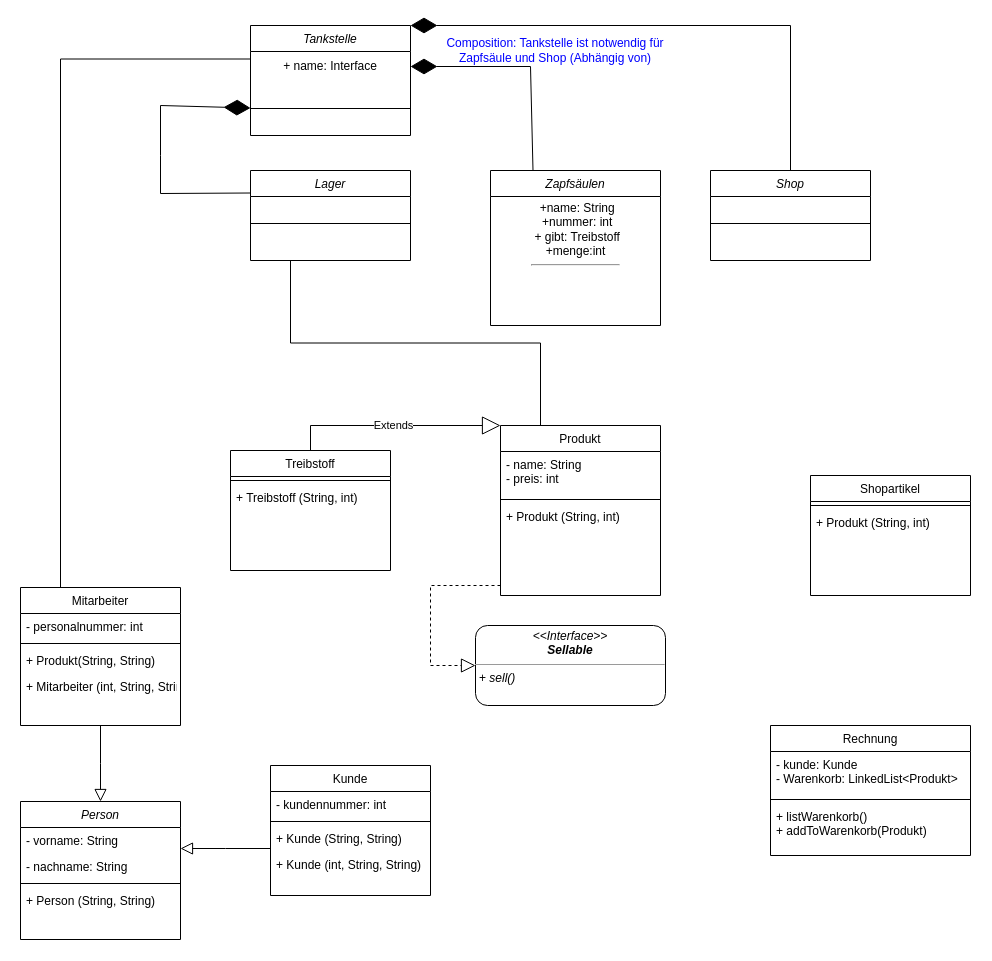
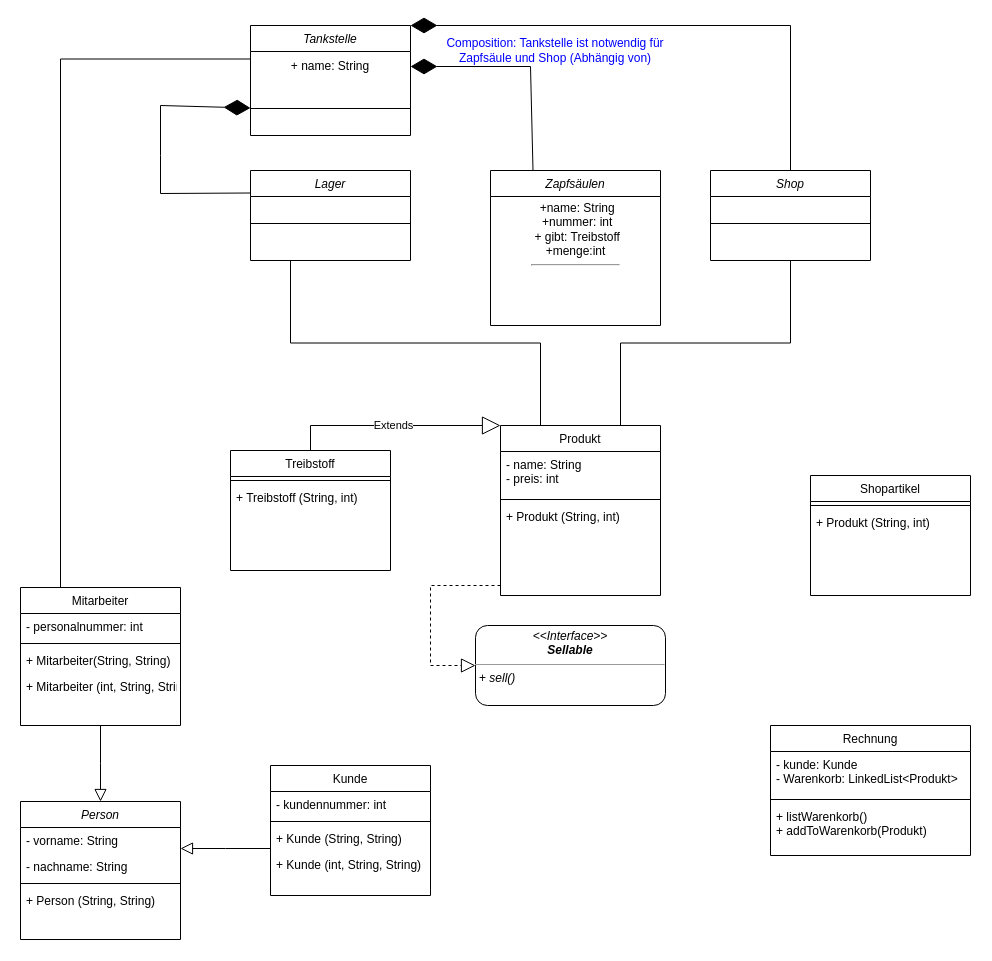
(331, 67) -> (331, 67)
none -> (705, 343)
(102, 661) -> (113, 661)
